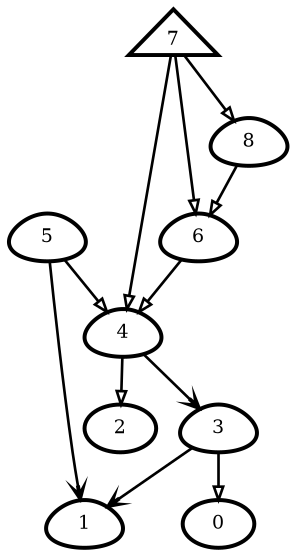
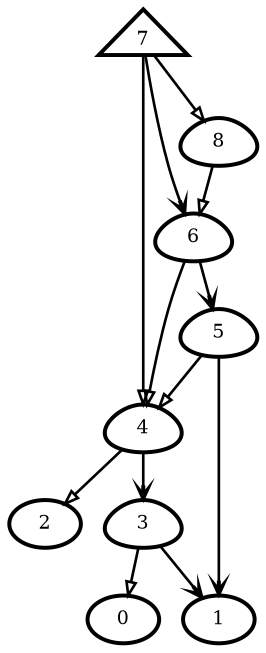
(185, 127) -> (159, 129)
none -> (205, 279)
(85, 524) -> (219, 619)
